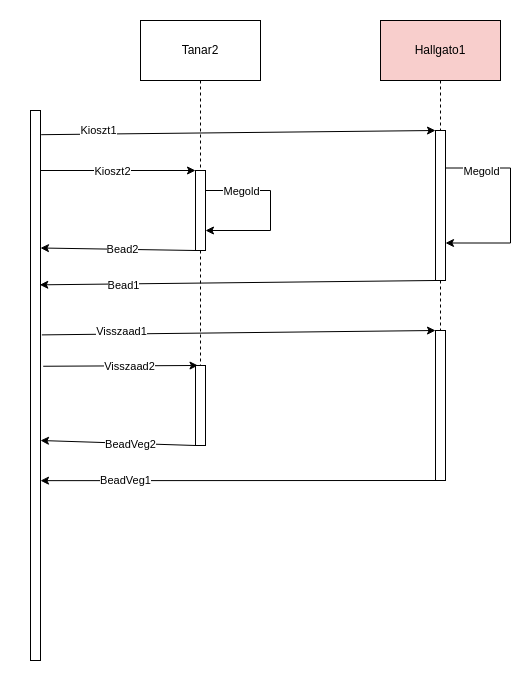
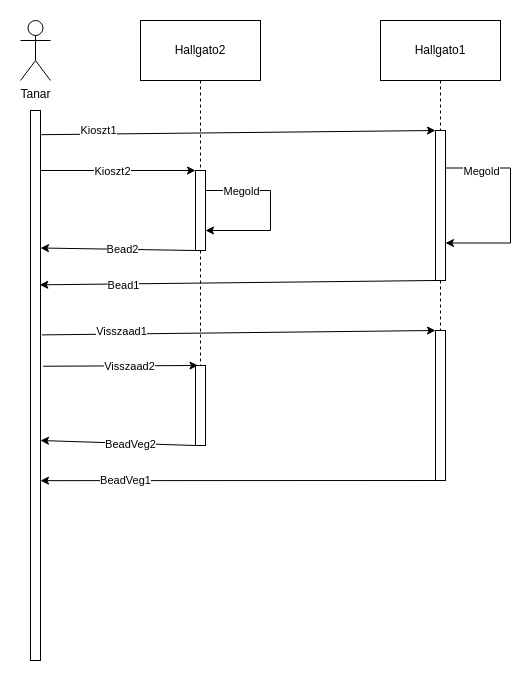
none -> (36, 51)
(201, 51) -> (201, 51)
(441, 51) -> (441, 51)
